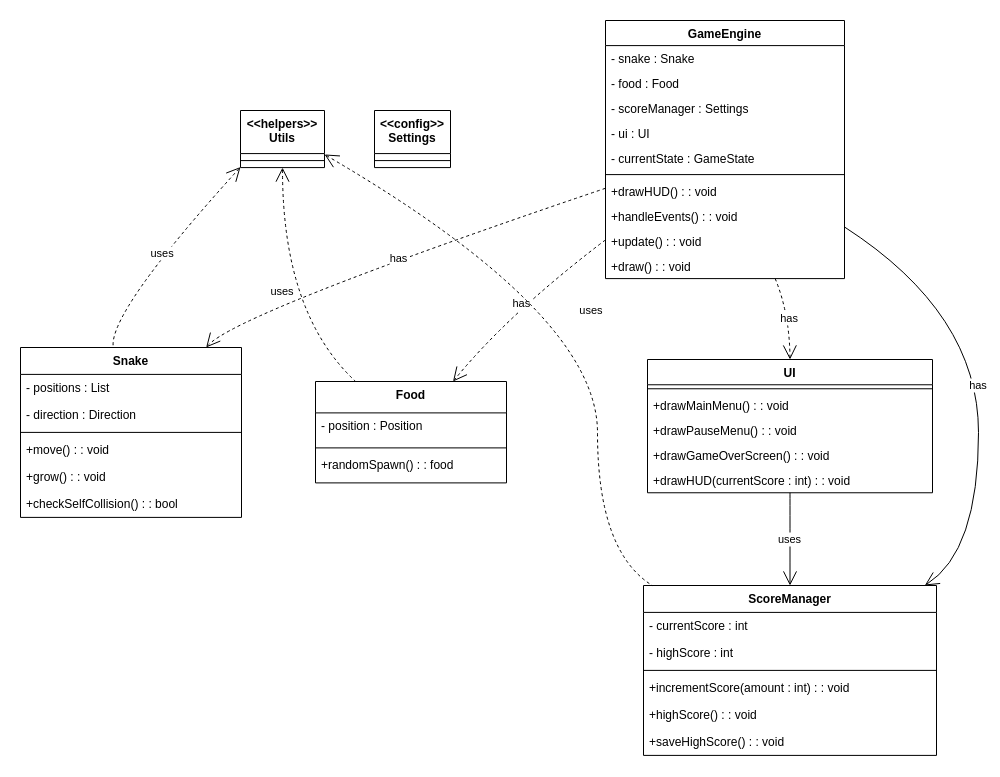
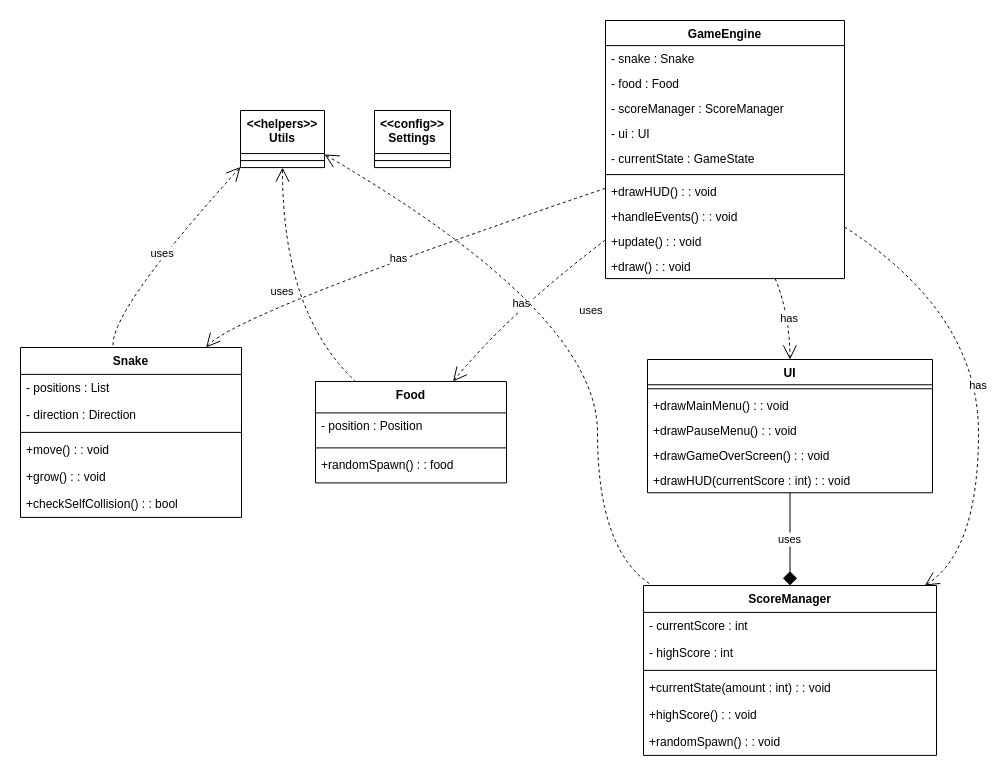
(687, 109) -> (702, 109)
(974, 495) -> (974, 495)
(790, 577) -> (790, 571)
(760, 688) -> (754, 688)
(722, 742) -> (717, 742)
